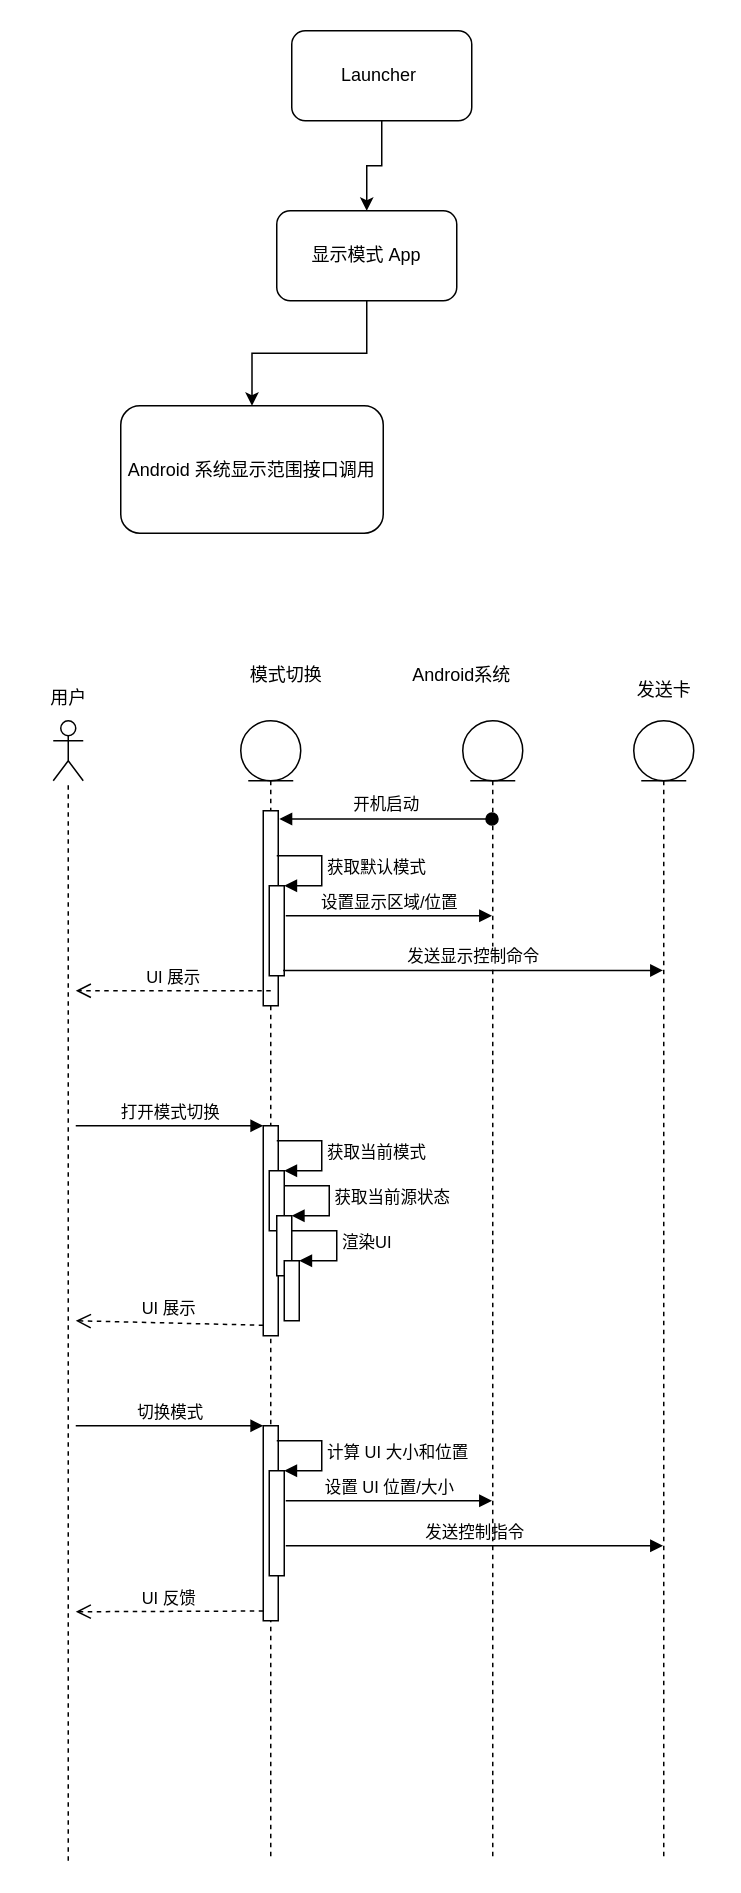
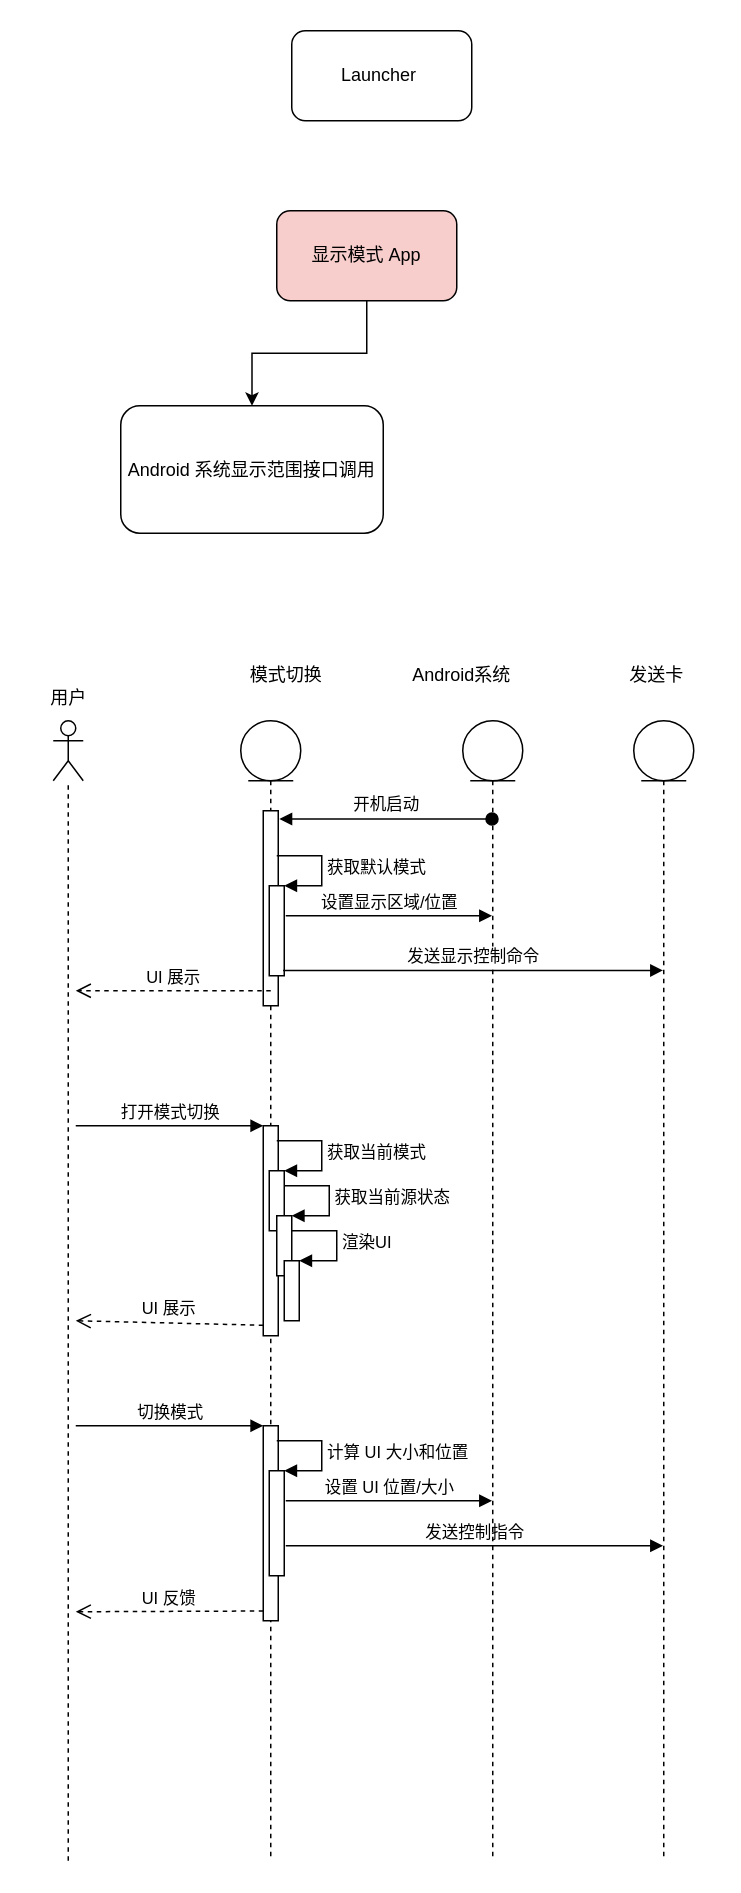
(380, 166) -> none
(367, 256) -> (367, 256)
(664, 691) -> (656, 676)
